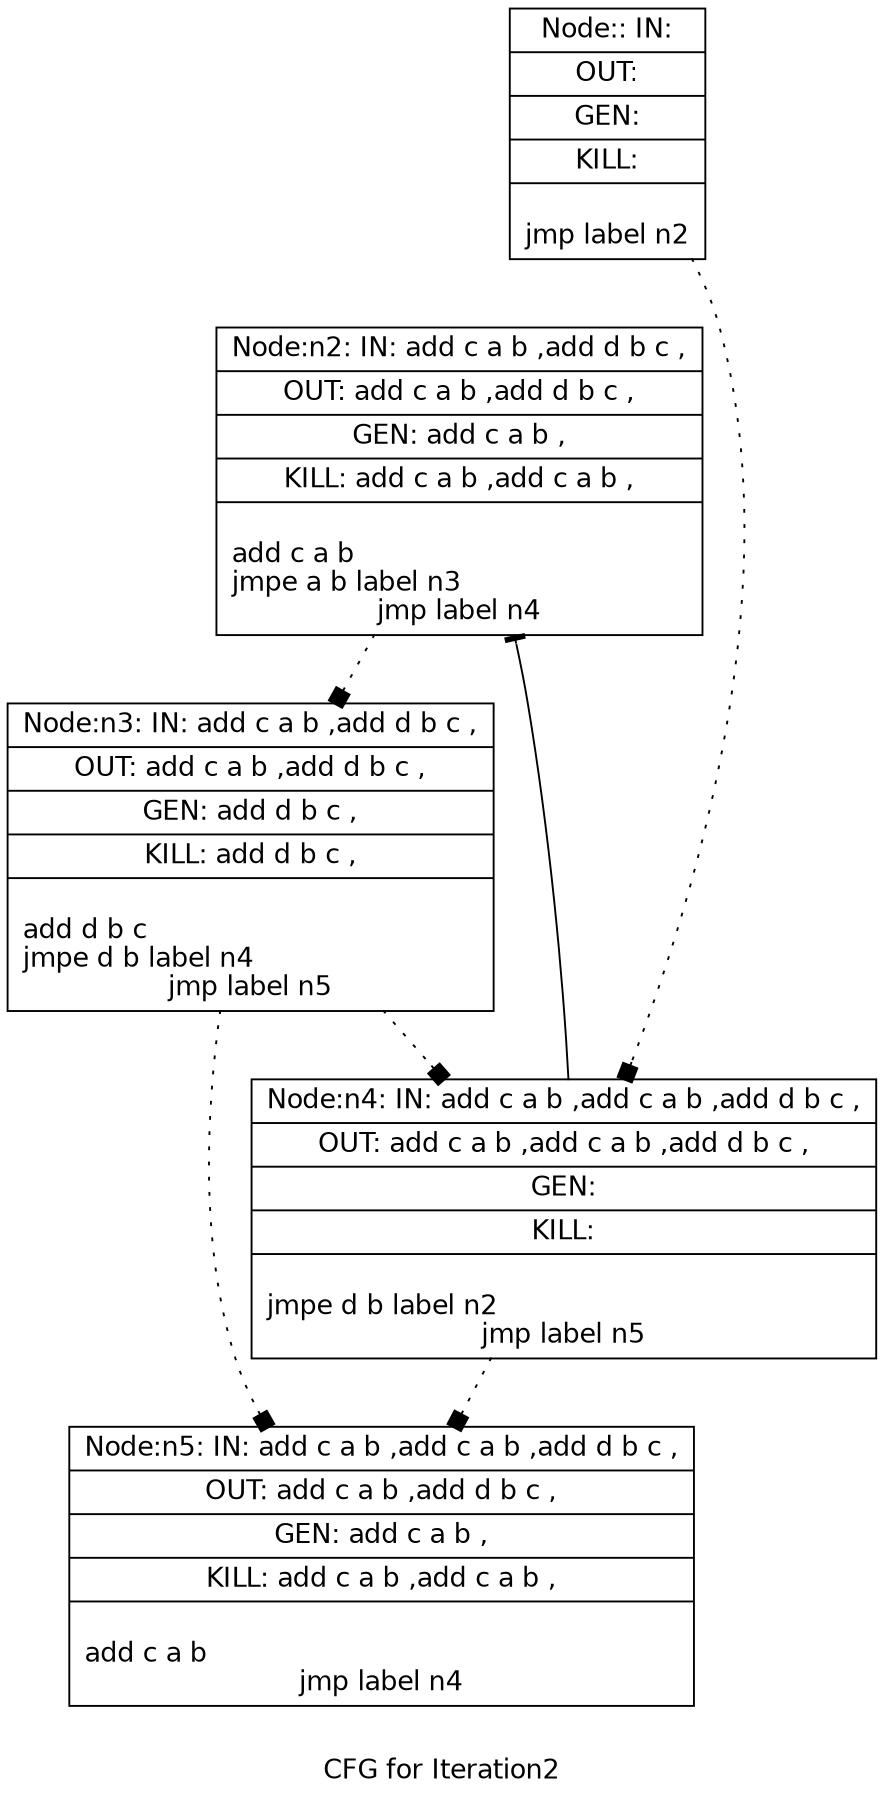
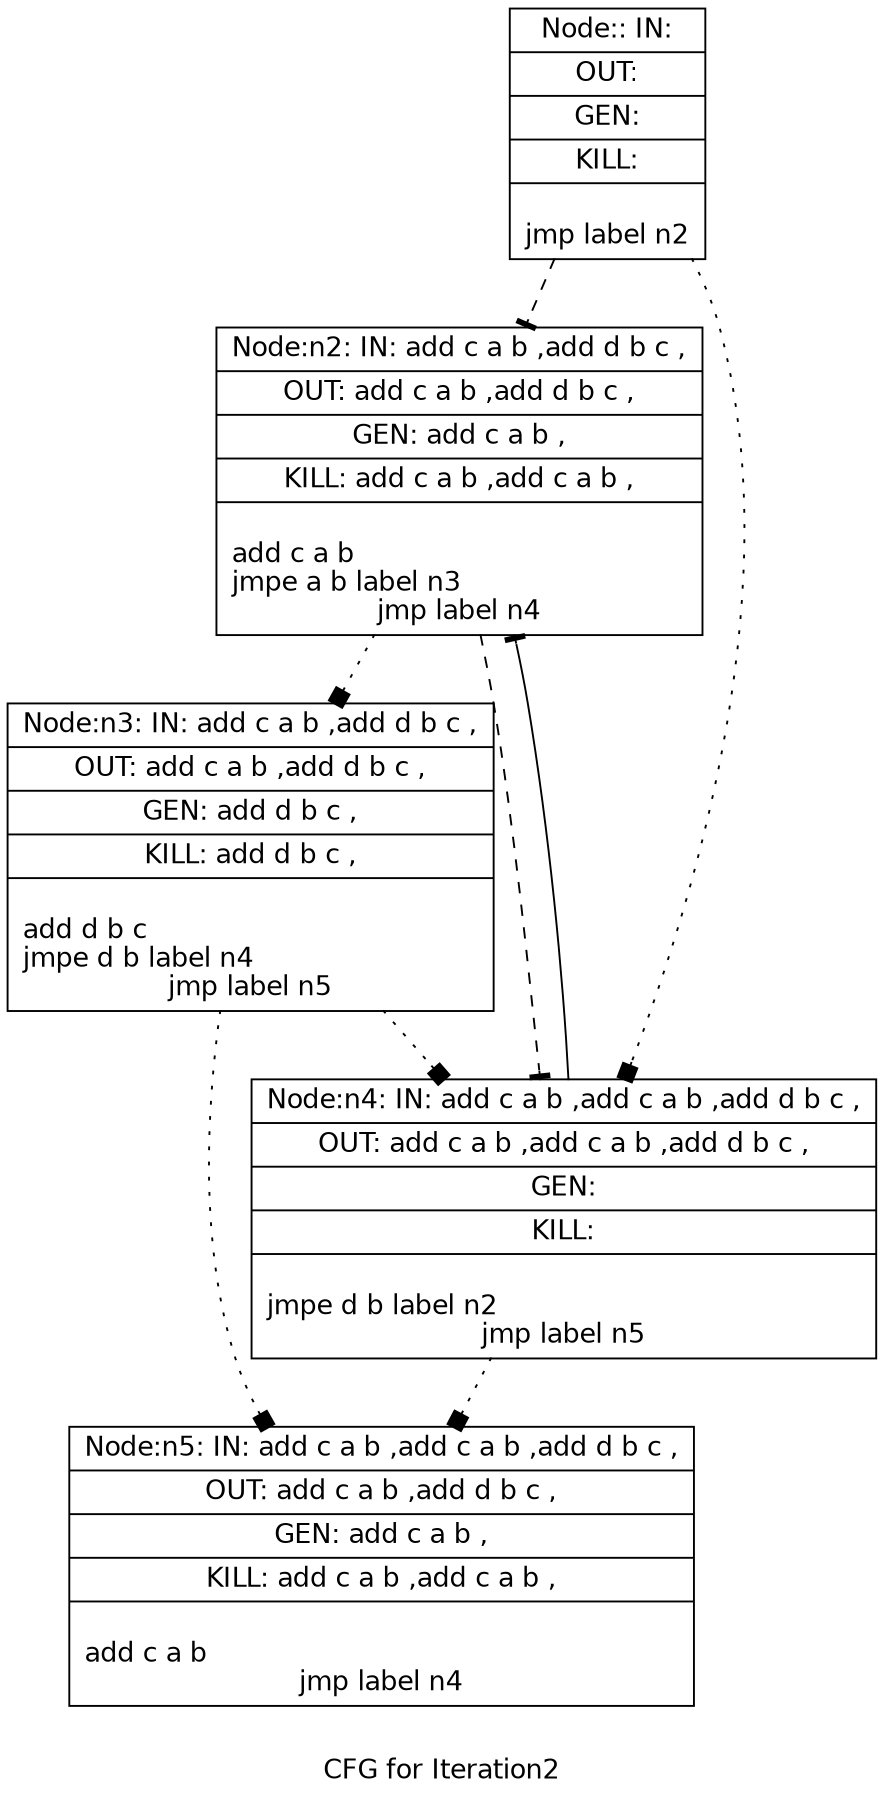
none -> (542, 289)
none -> (515, 852)
